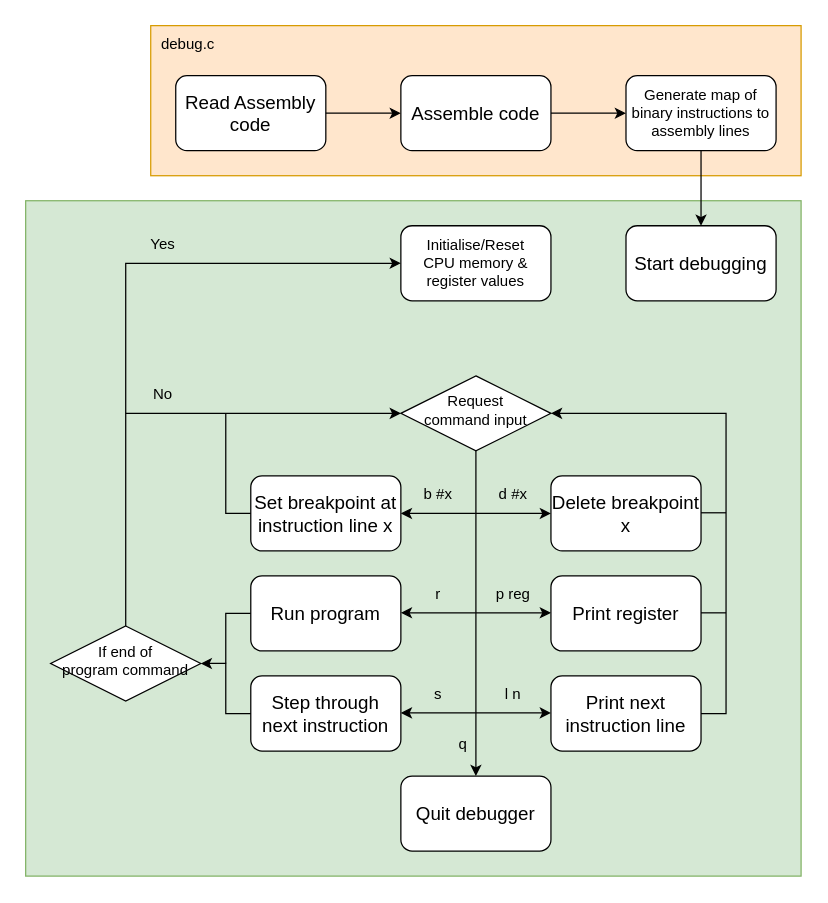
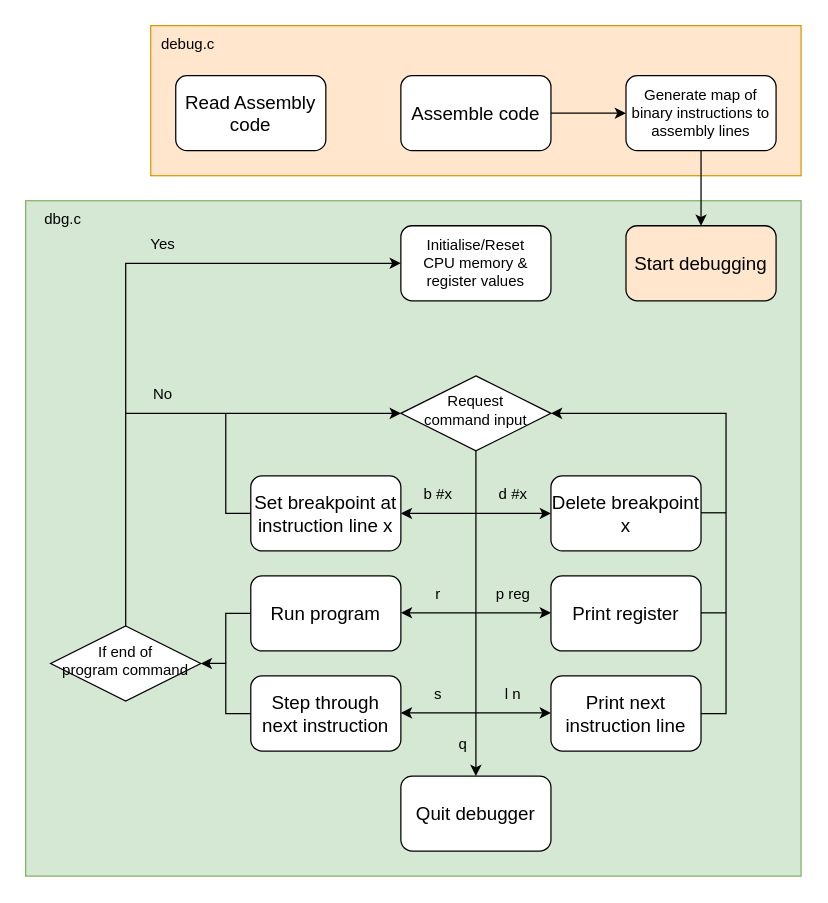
(359, 113) -> none
none -> (63, 219)
(701, 263) -> (701, 263)
